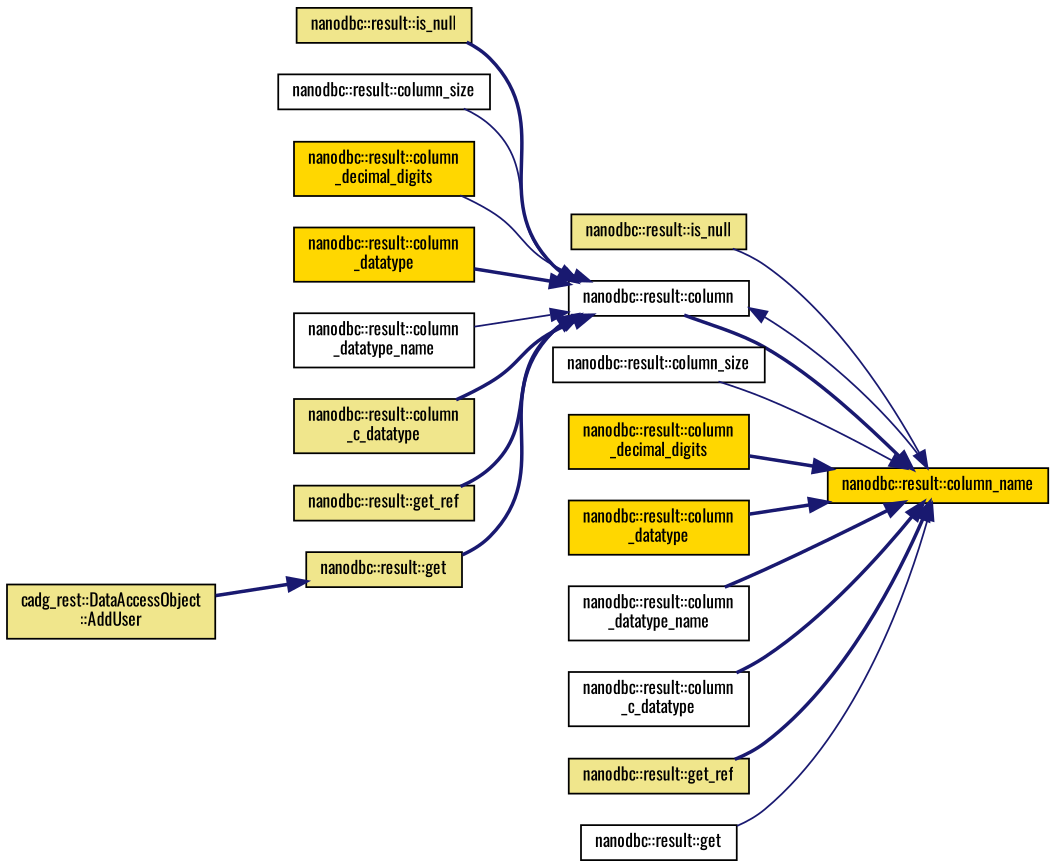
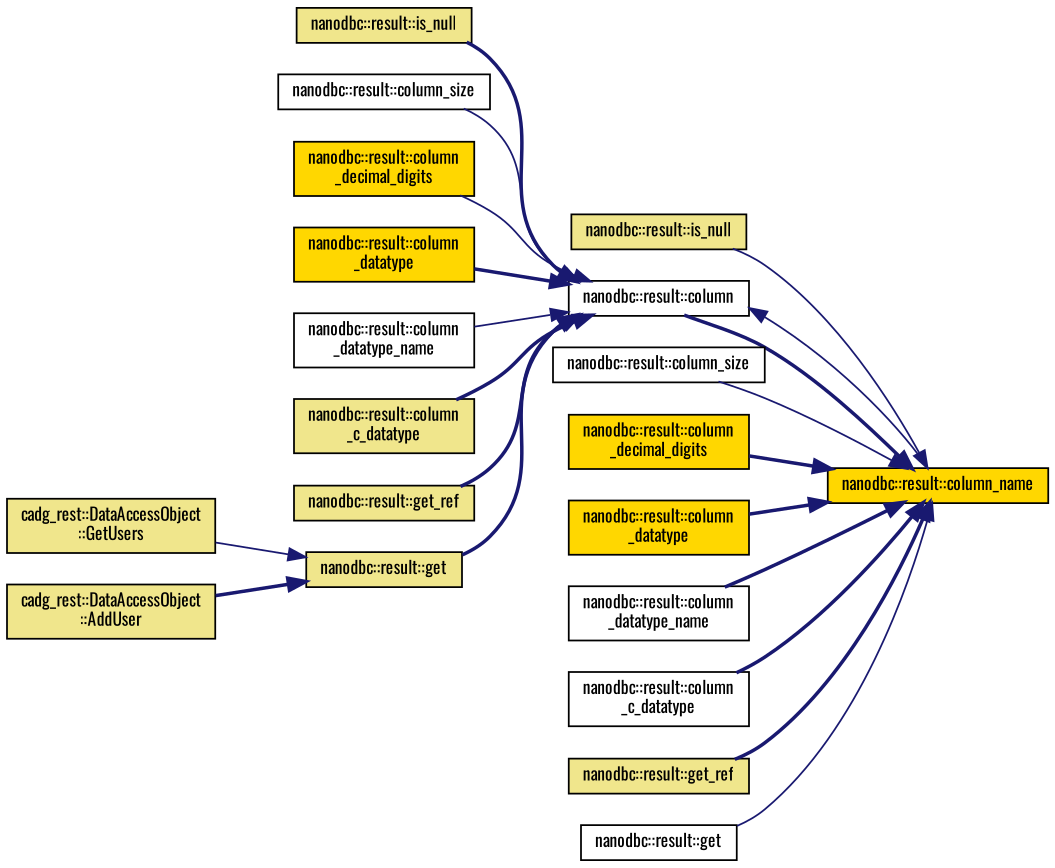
none -> (111, 526)
